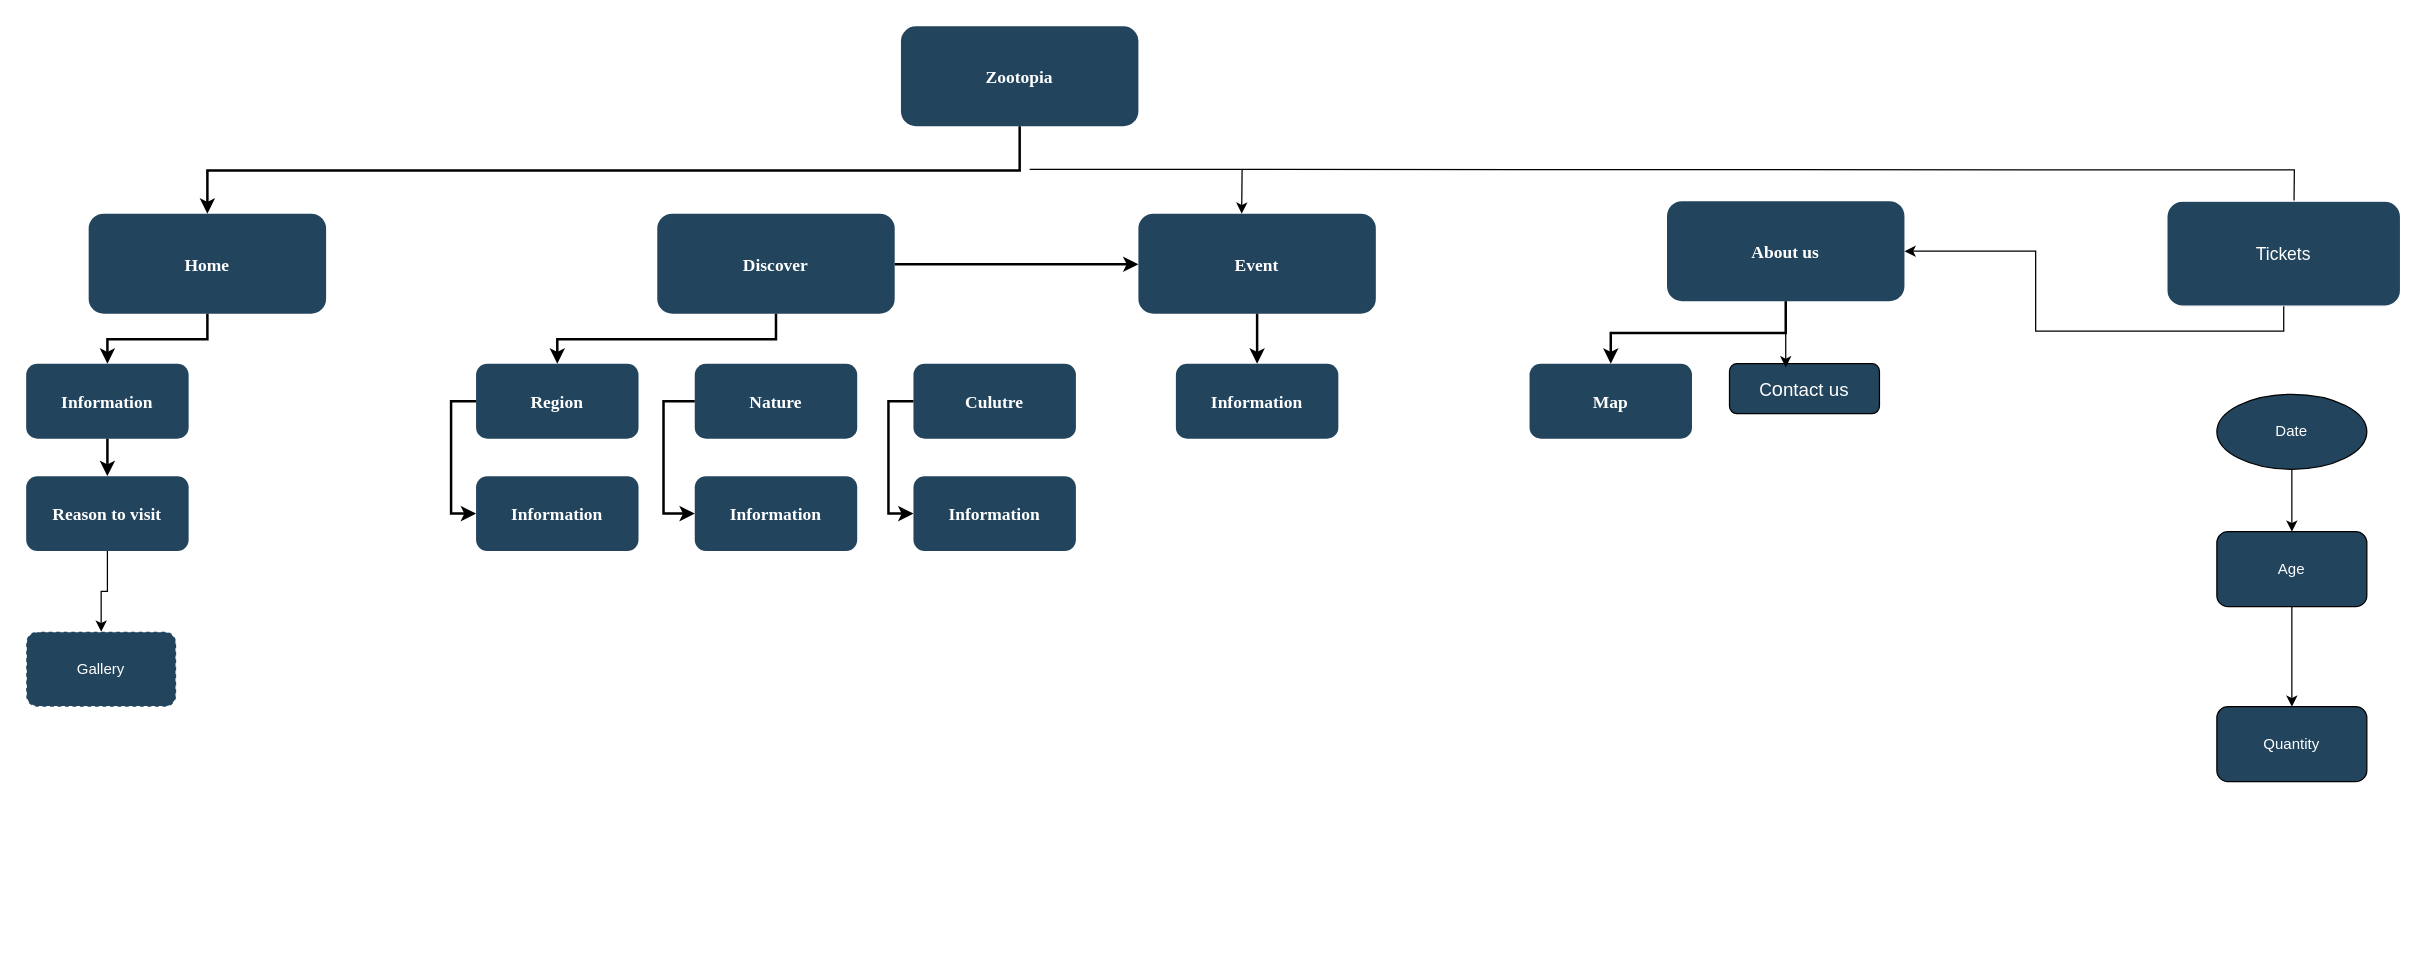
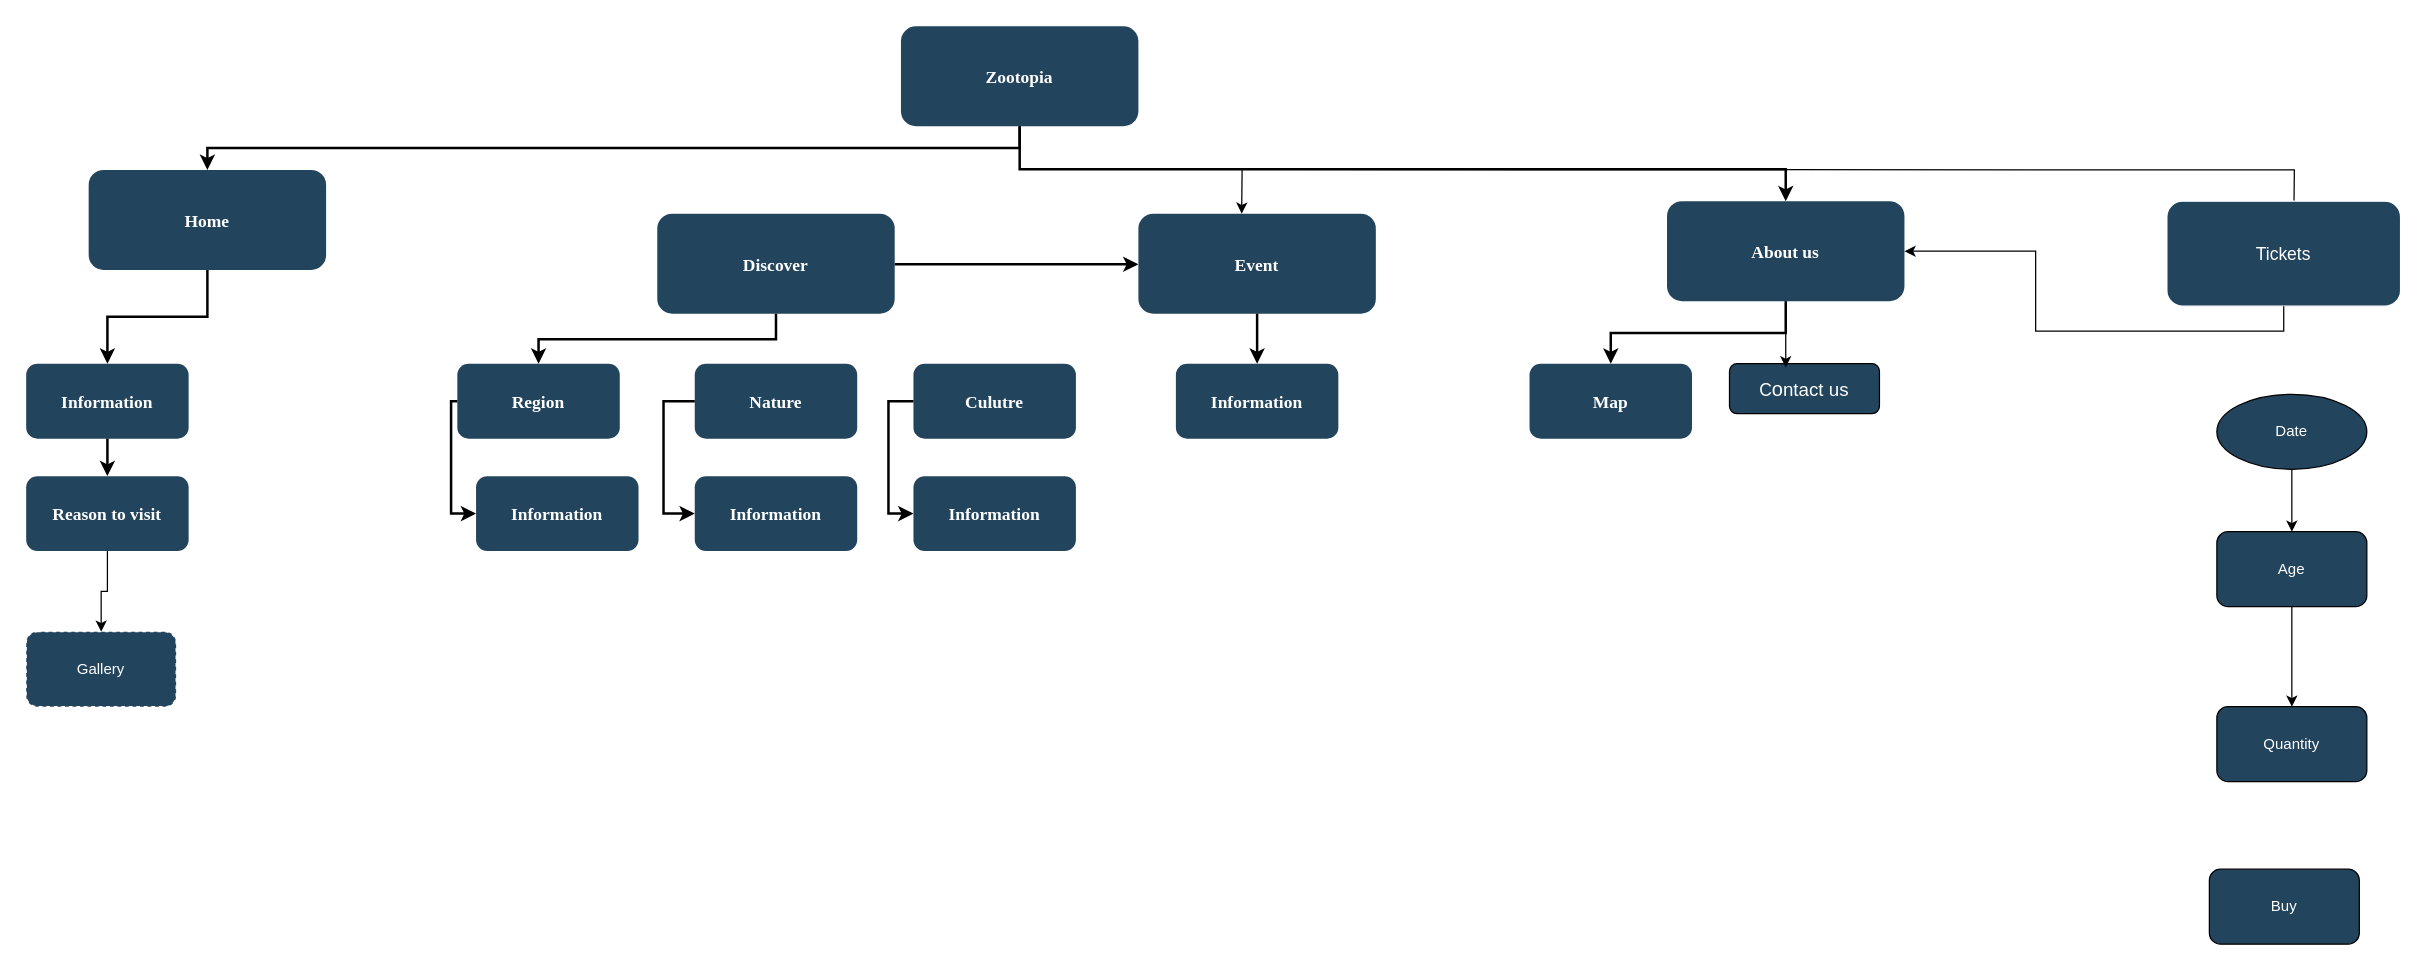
none -> (1786, 182)
(207, 264) -> (207, 220)
(557, 401) -> (538, 401)
none -> (2284, 907)
